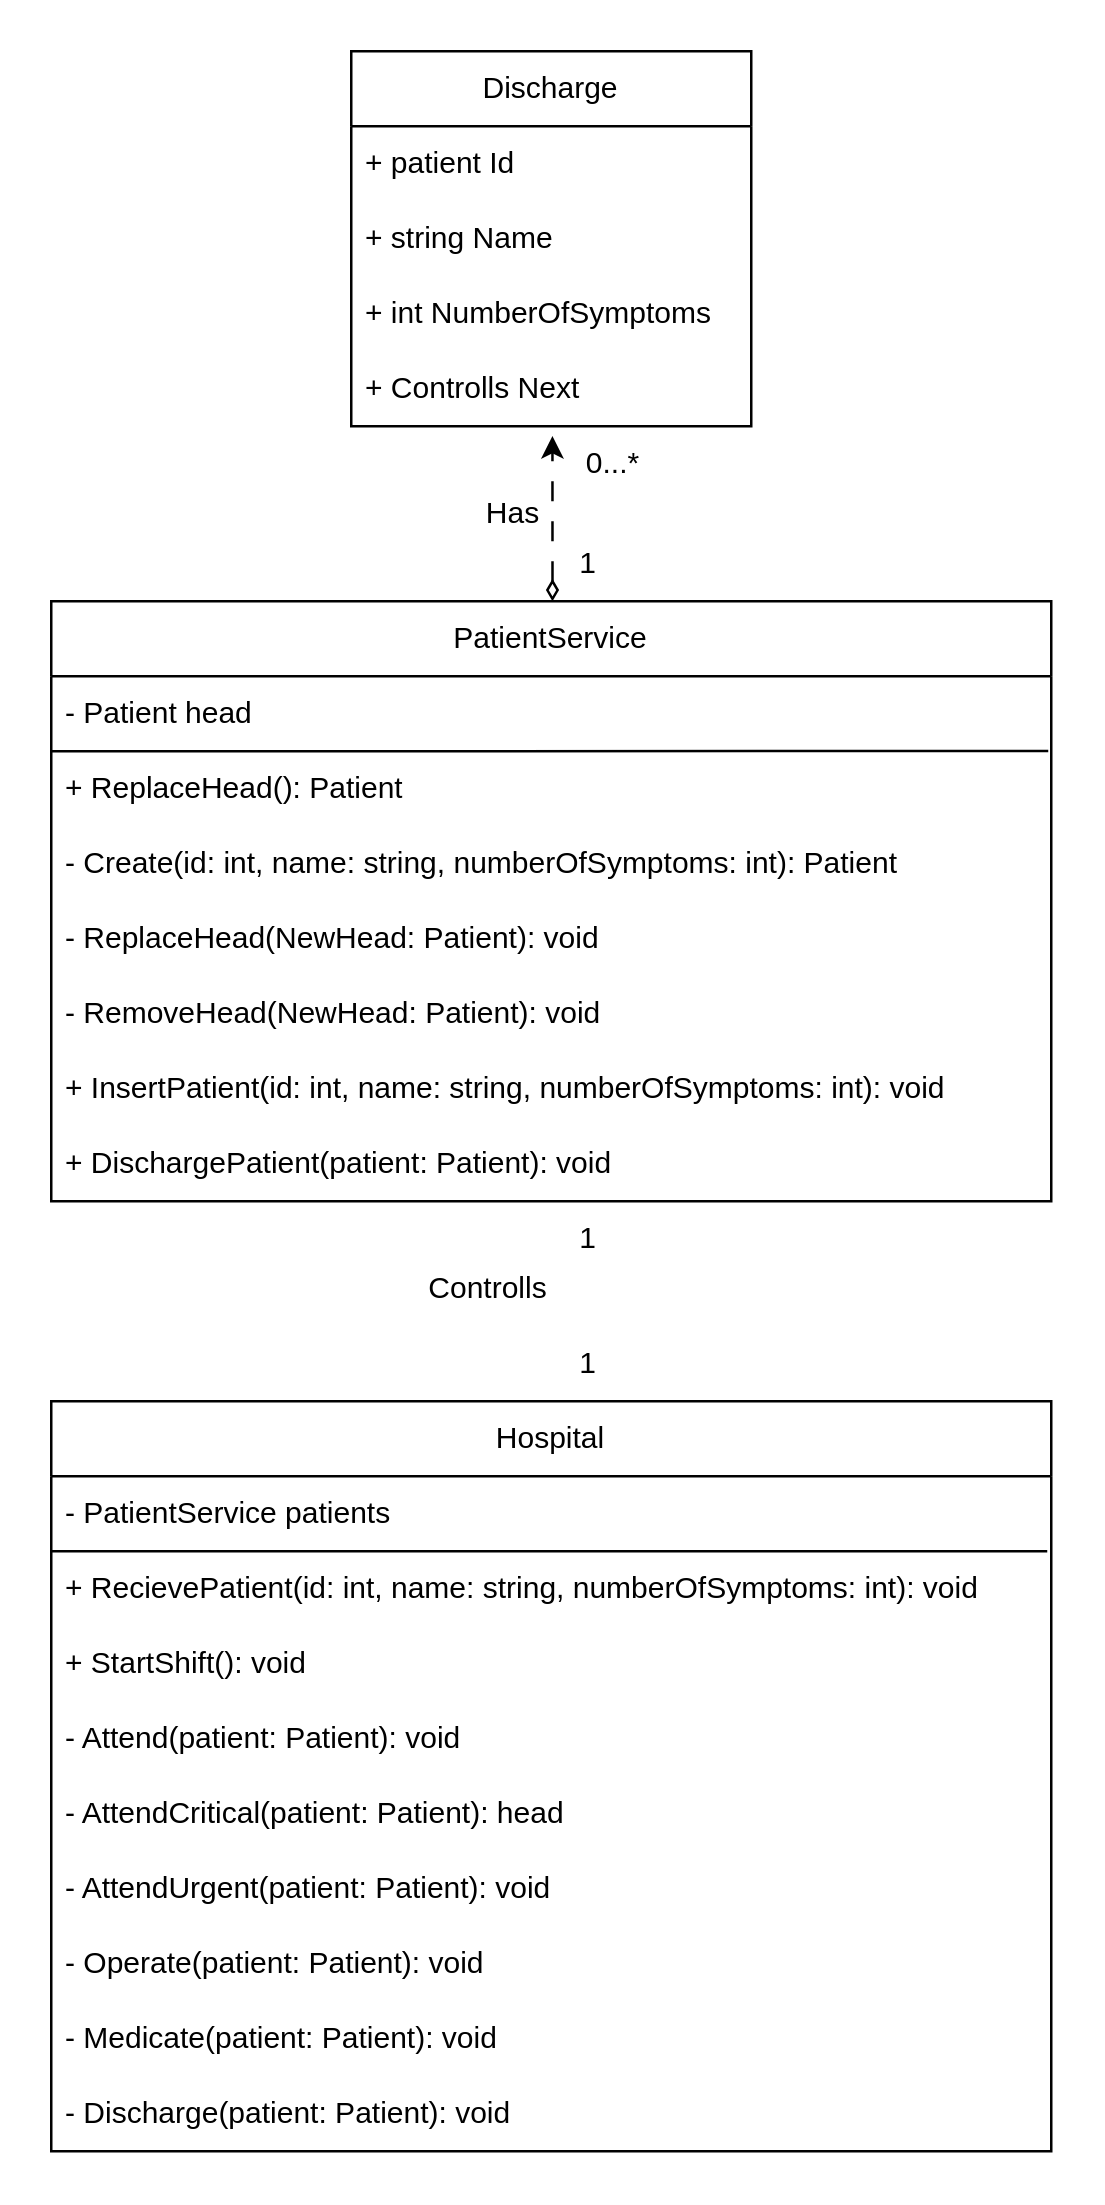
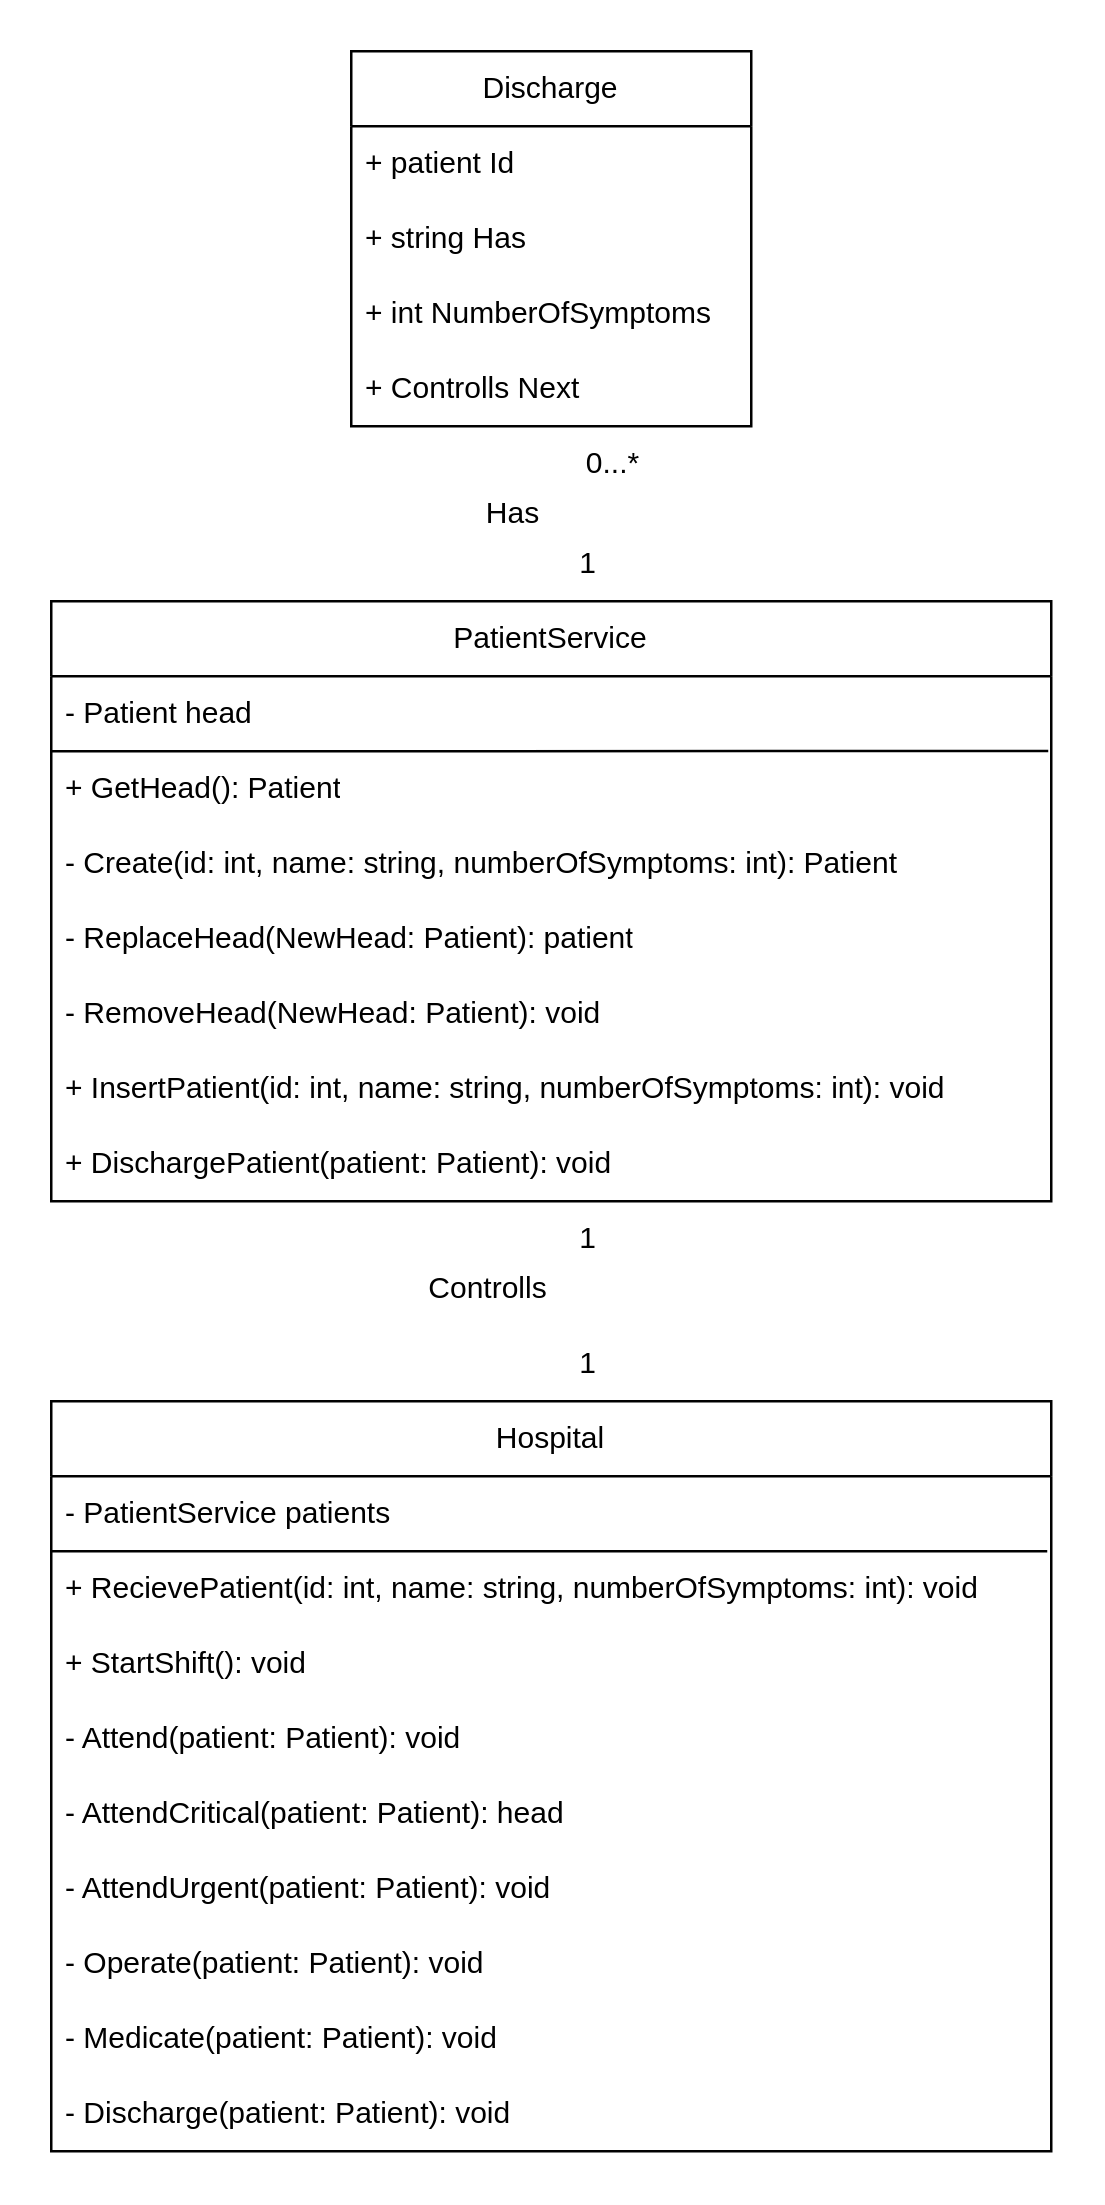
(464, 239) -> (455, 239)
(552, 531) -> none
(248, 789) -> (219, 789)
(346, 939) -> (371, 939)
